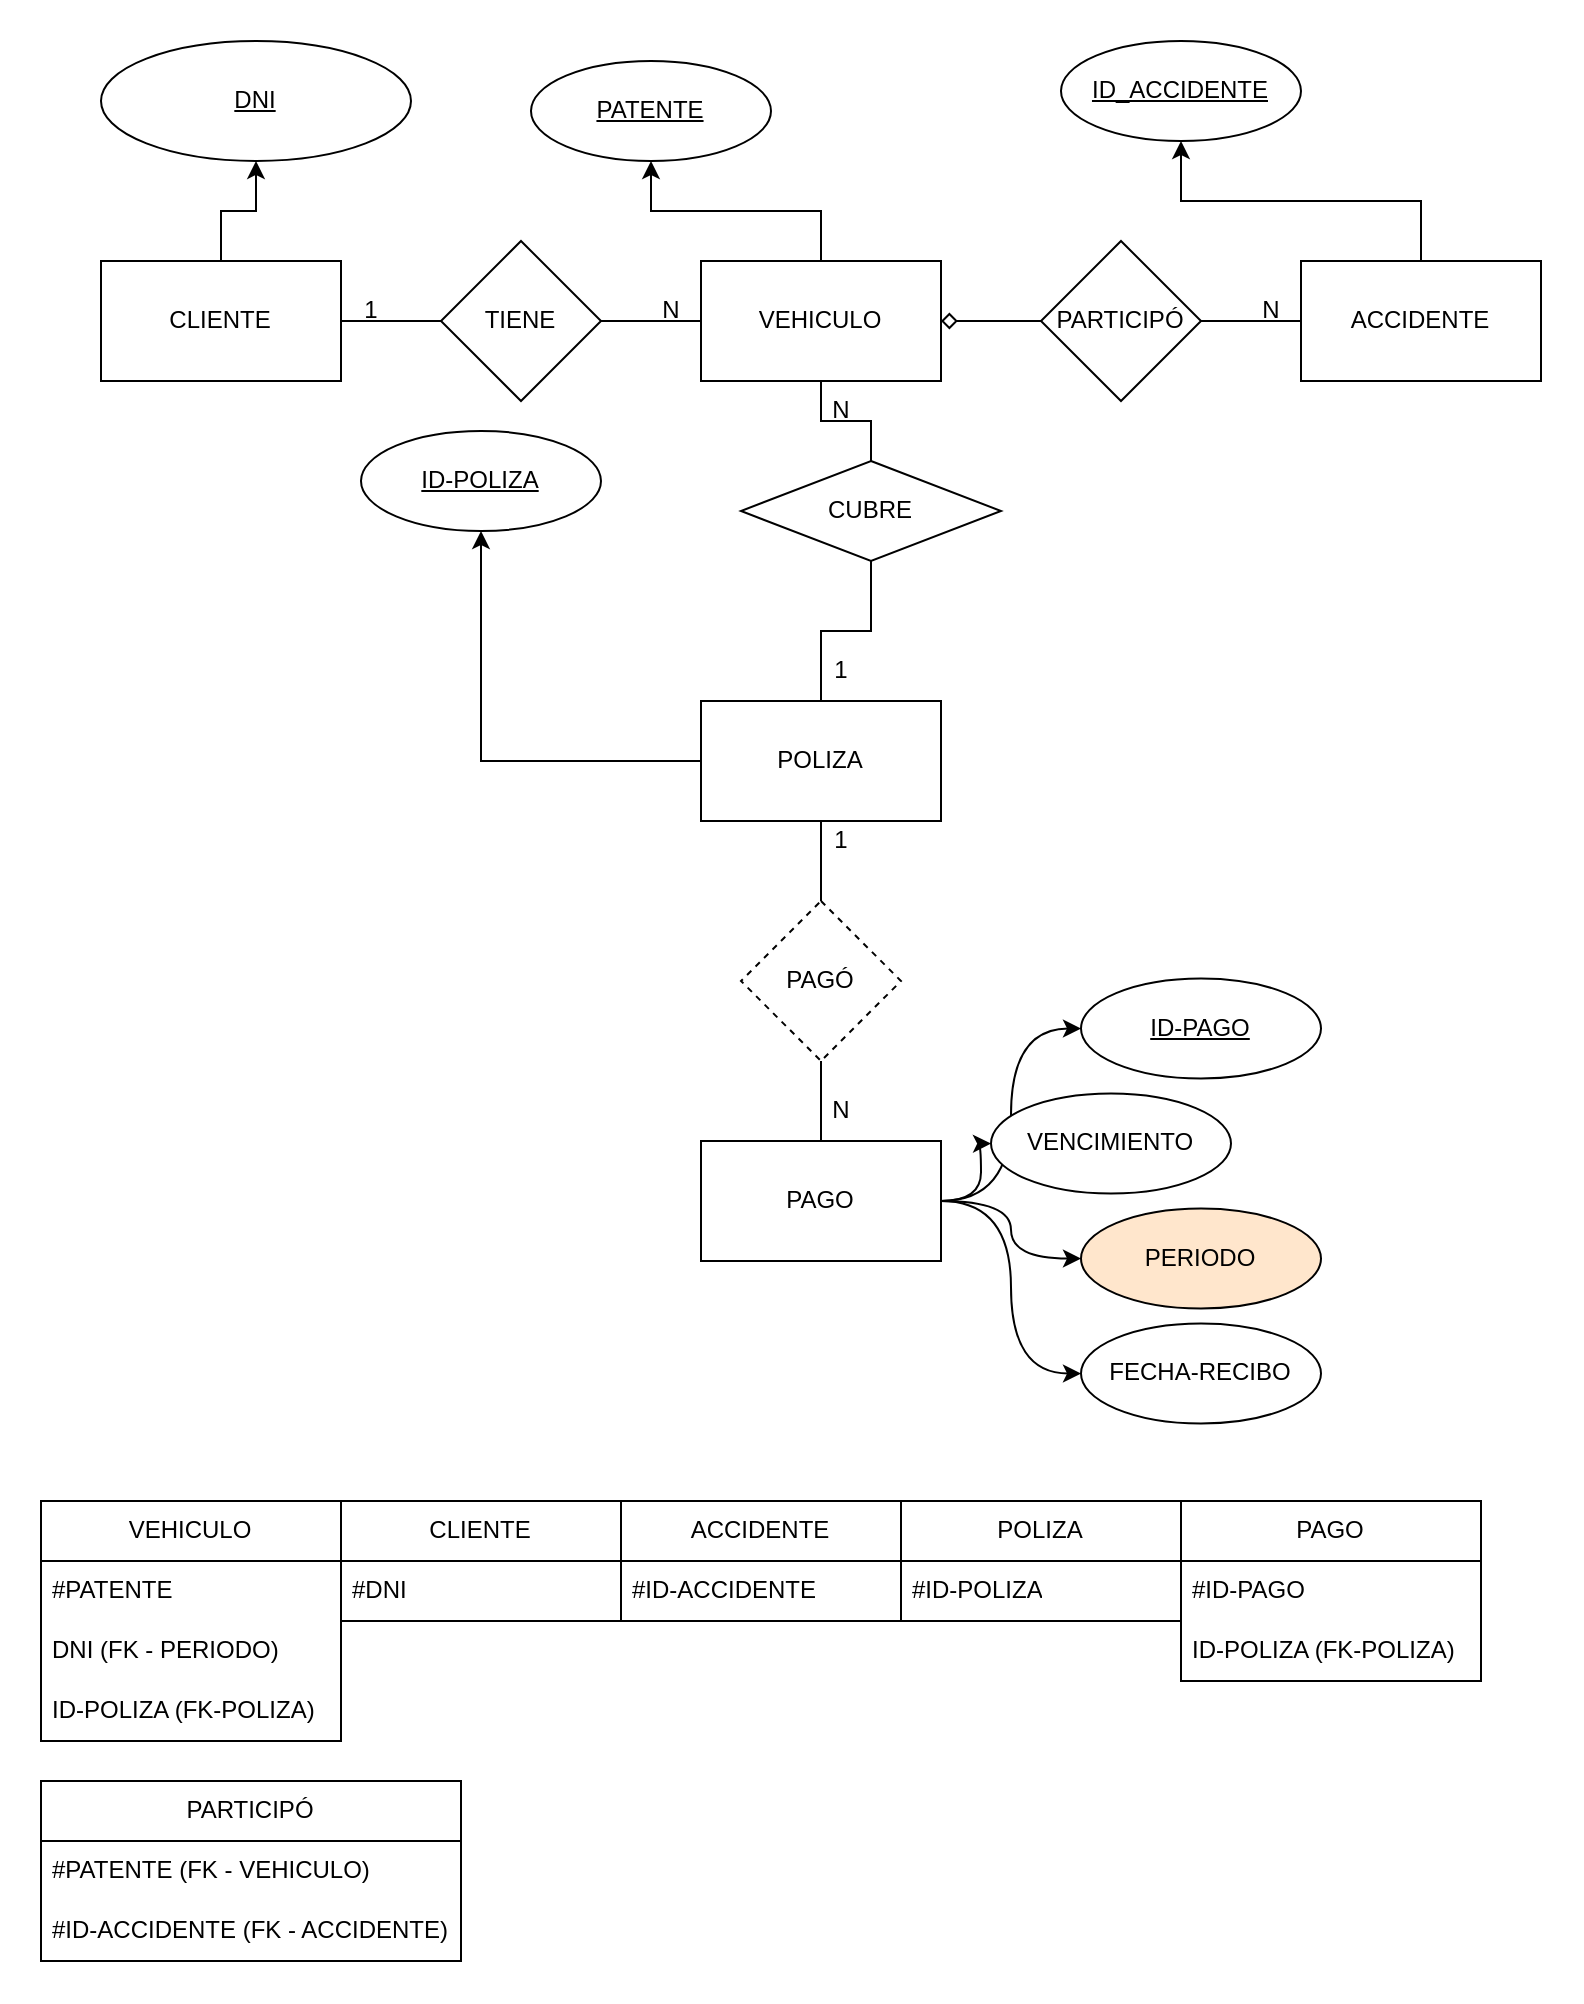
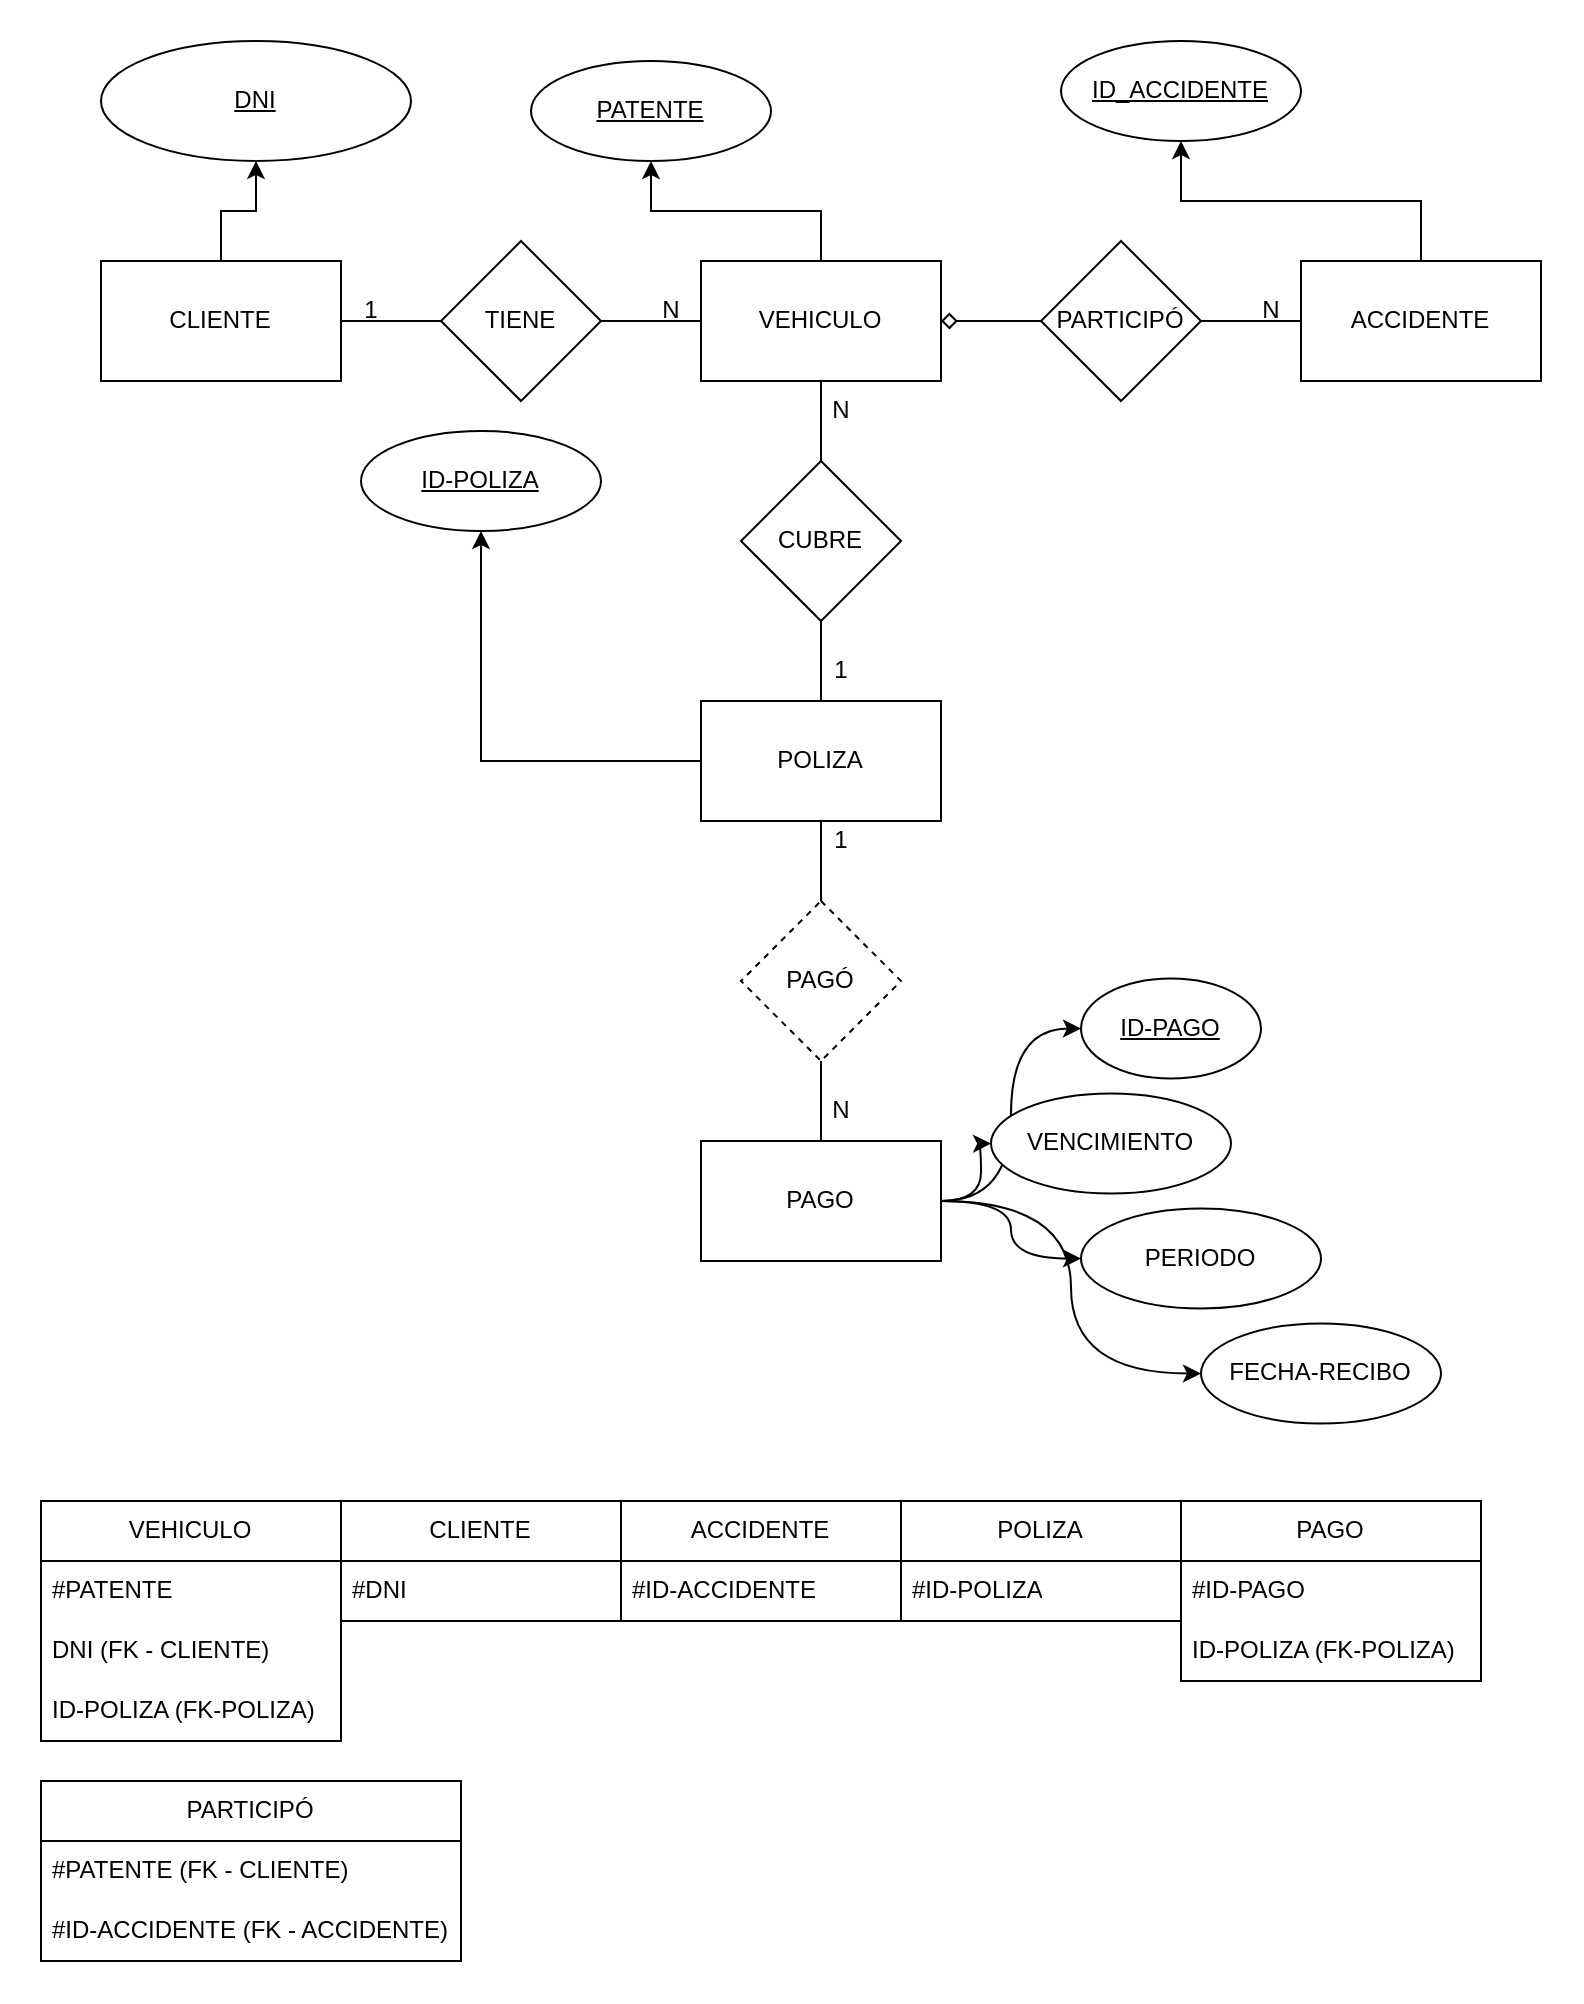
(871, 511) -> (821, 541)
(1201, 1029) -> (1171, 1029)
(1201, 1259) -> (1201, 1259)
(1201, 1374) -> (1321, 1374)
(165, 1651) -> (165, 1651)
(205, 1871) -> (198, 1871)
